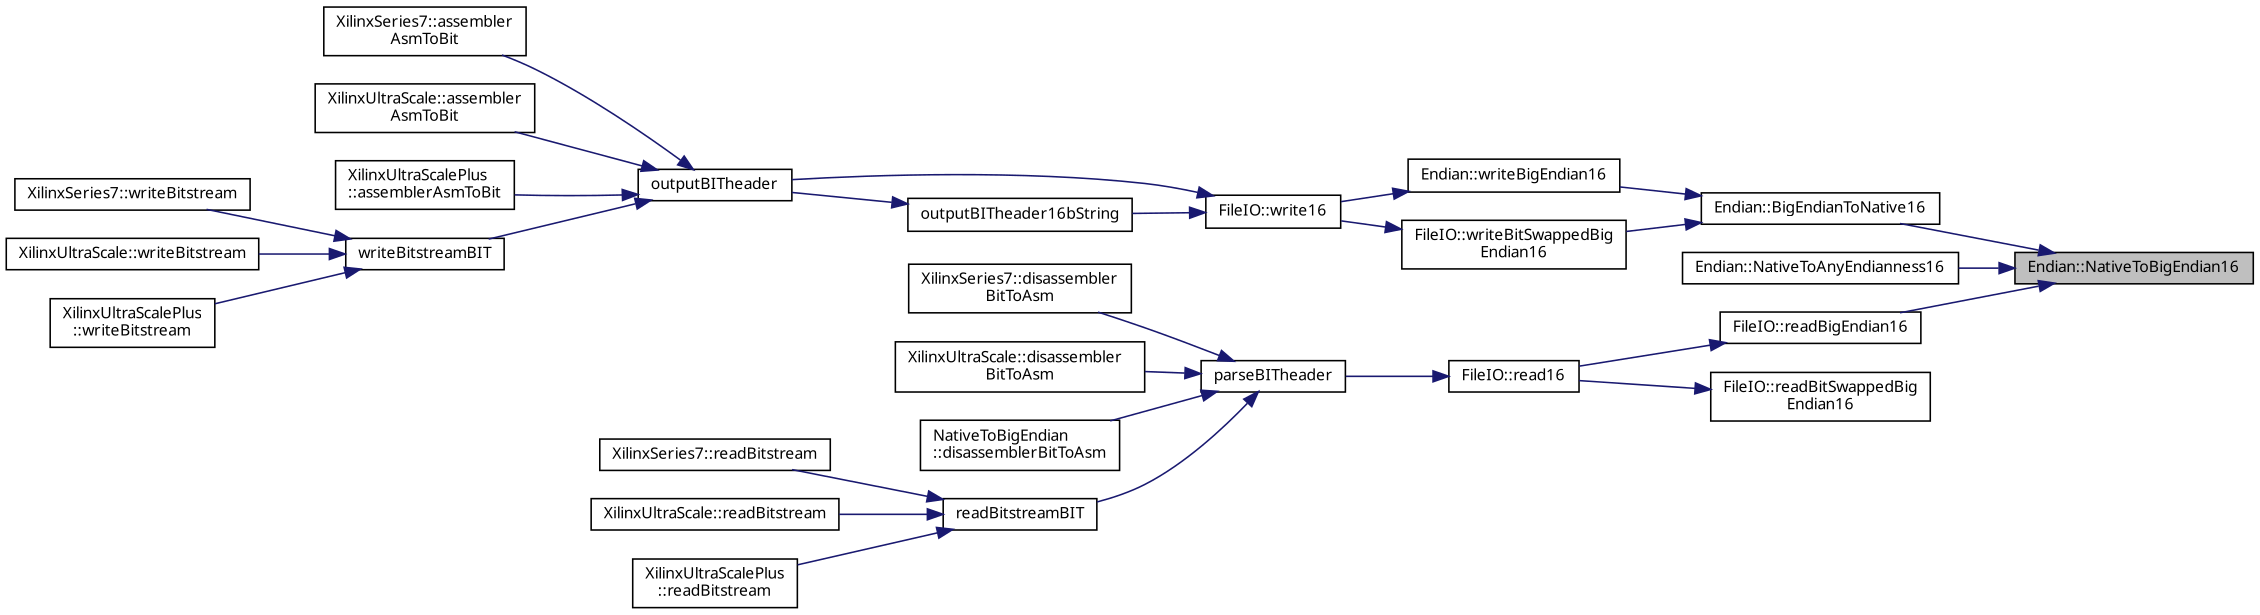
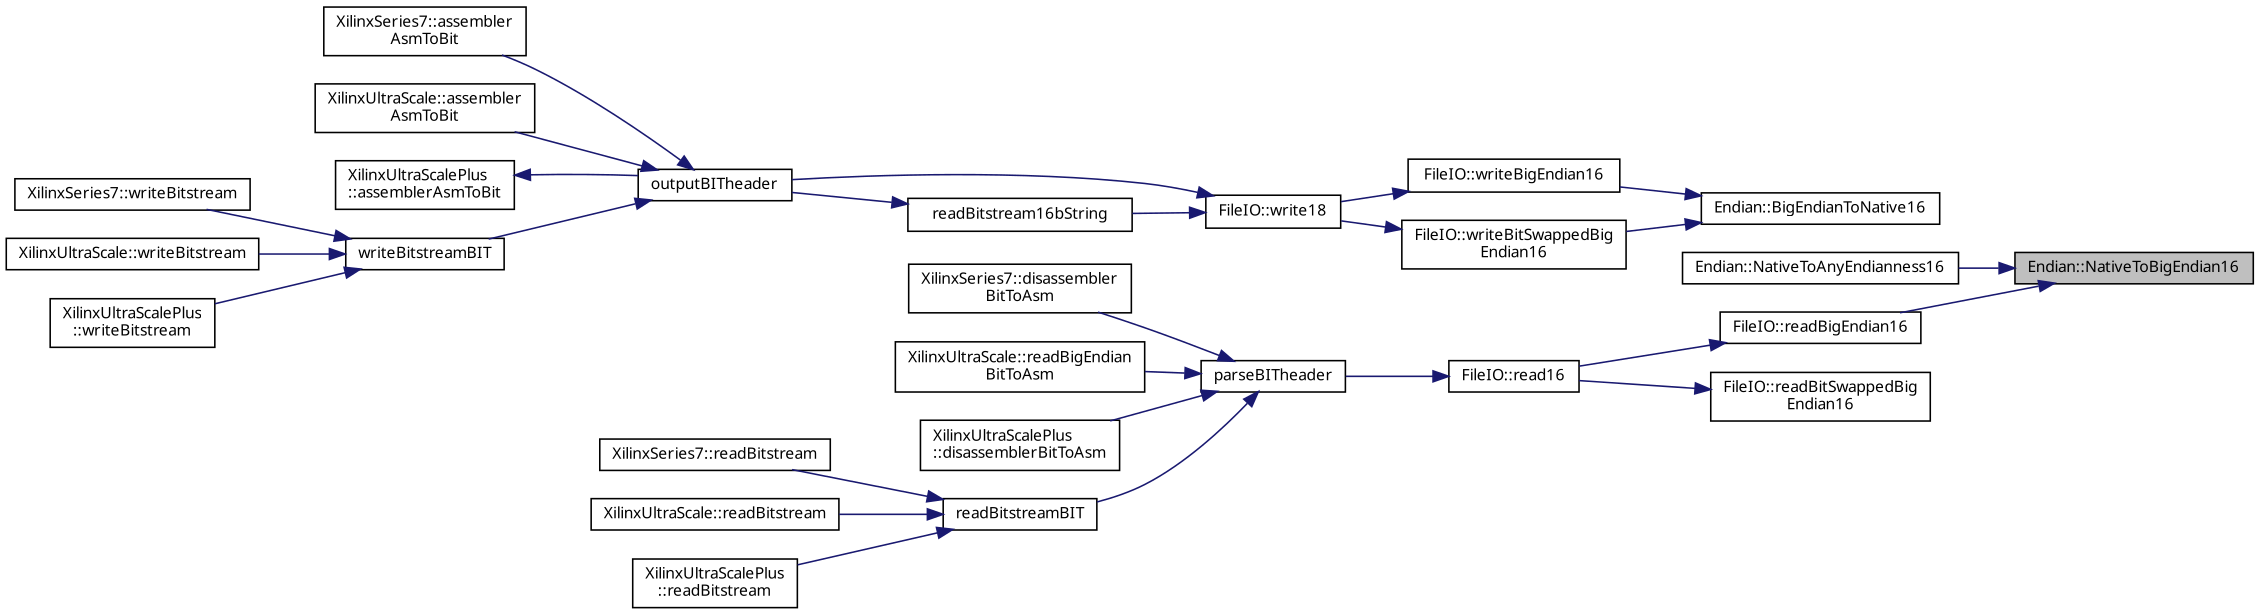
(1514, 176) -> (1514, 176)
(568, 196) -> (584, 174)
(1273, 212) -> (1273, 212)
(1020, 215) -> (1020, 215)
(1969, 237) -> none
(1020, 367) -> (1020, 367)
(1020, 445) -> (1020, 445)
